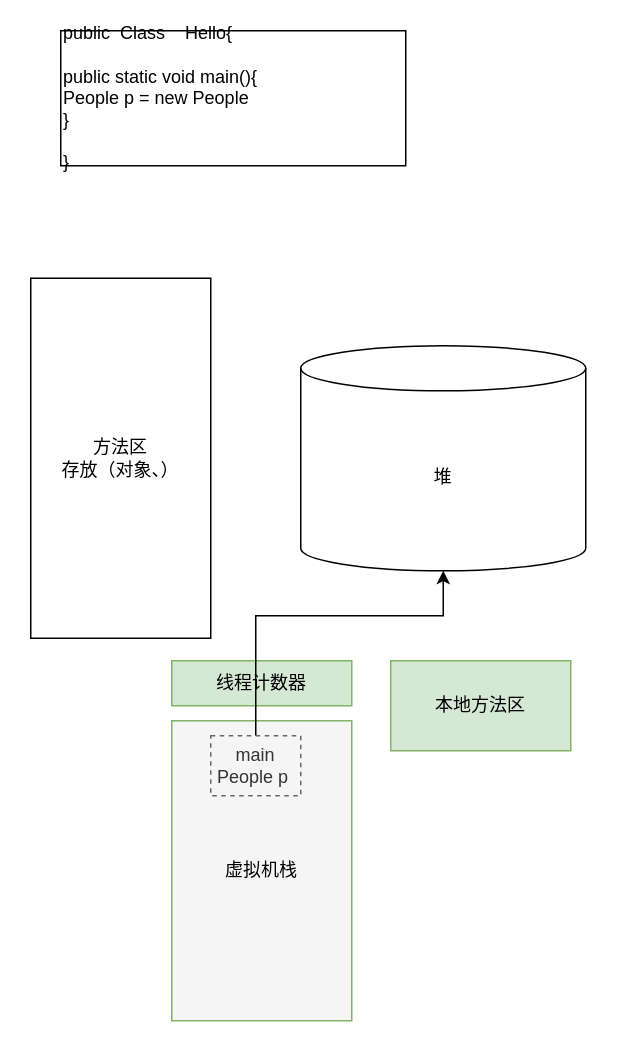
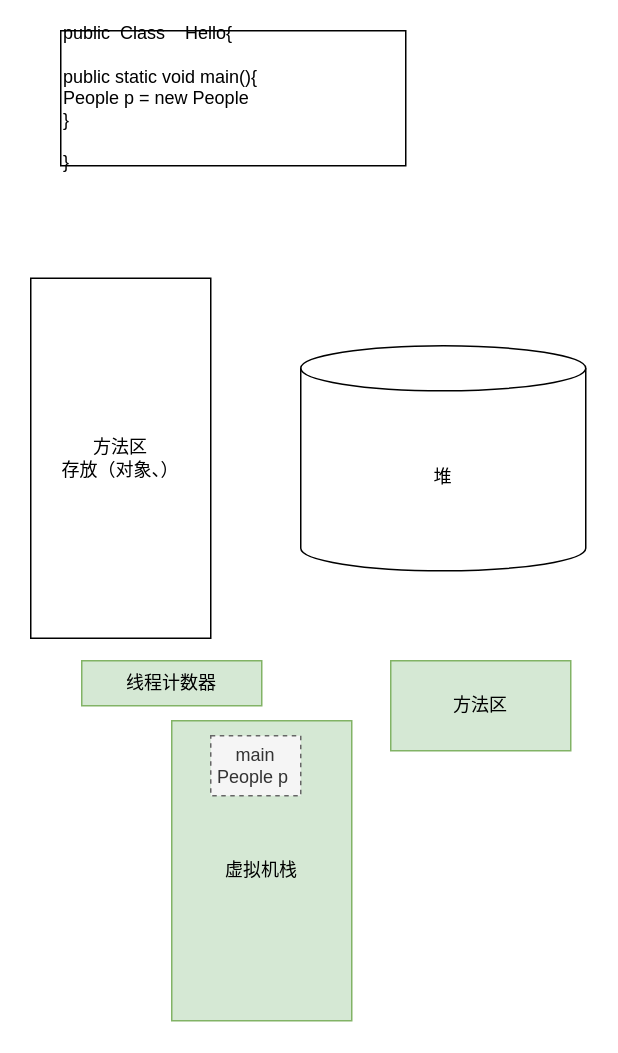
(307, 616) -> none
(262, 683) -> (172, 683)
(481, 706) -> (481, 706)
(262, 871) -> (262, 871)
